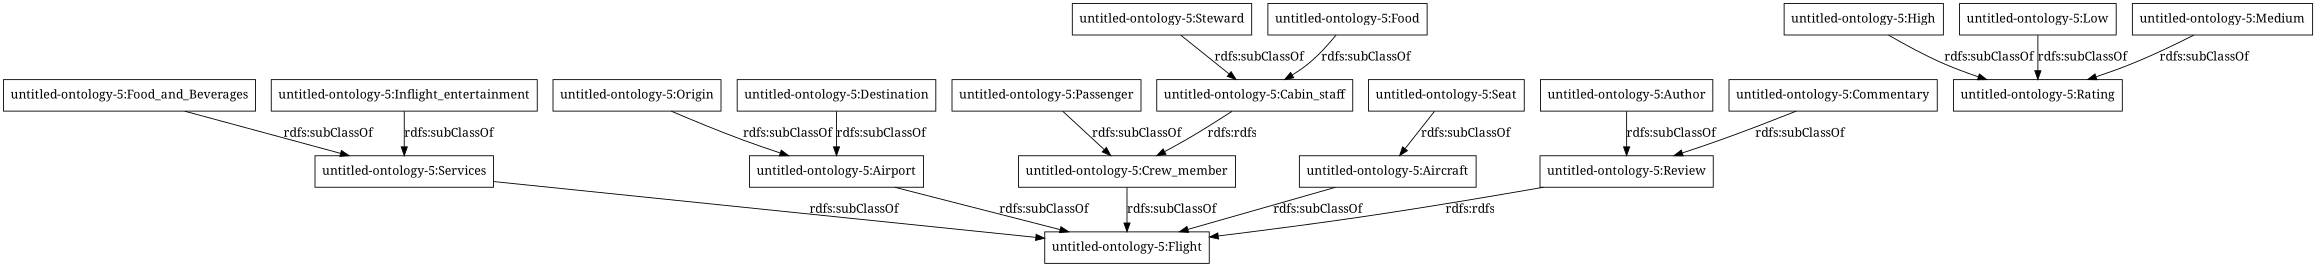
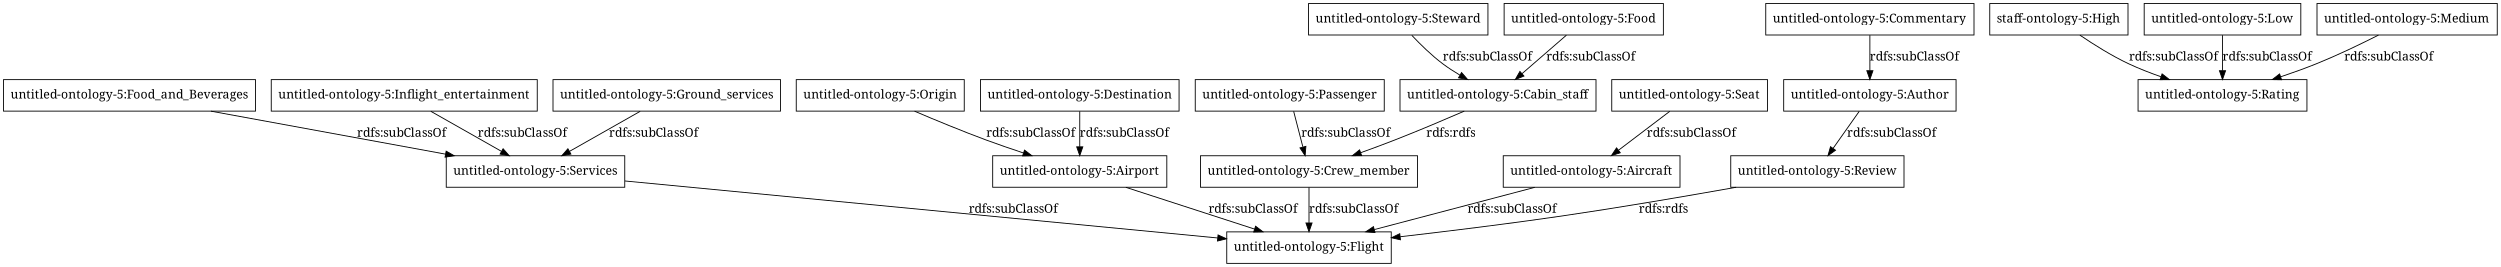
(1864, 19) -> (2059, 19)
none -> (667, 95)
(1740, 133) -> (1870, 53)
